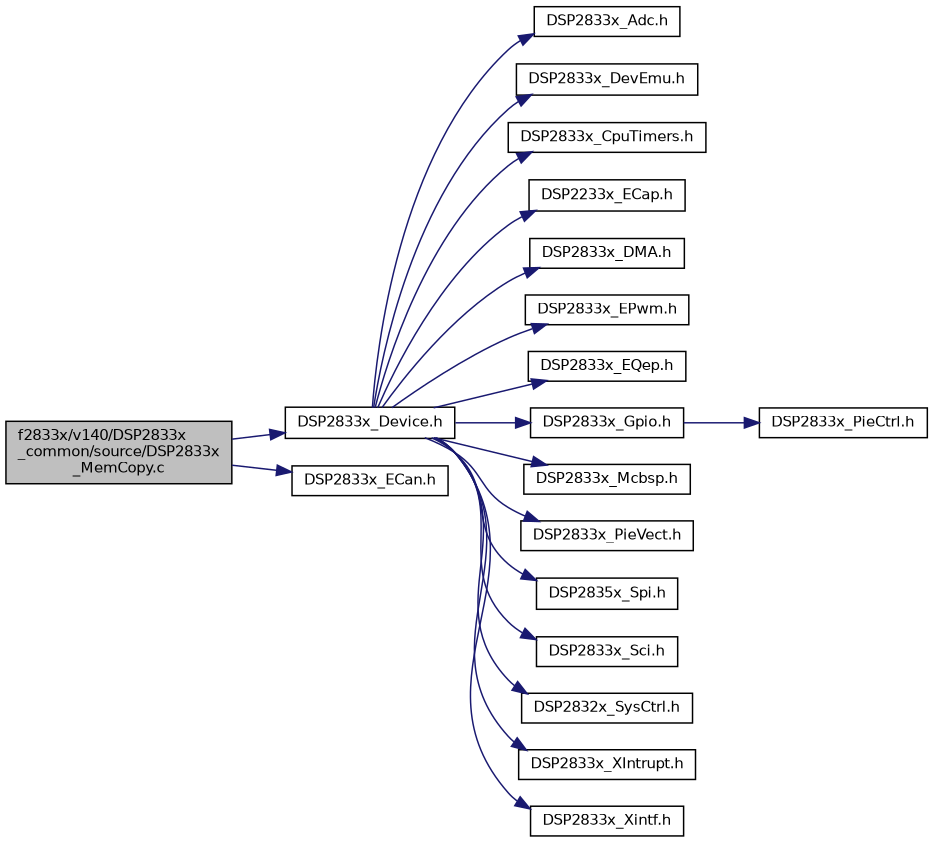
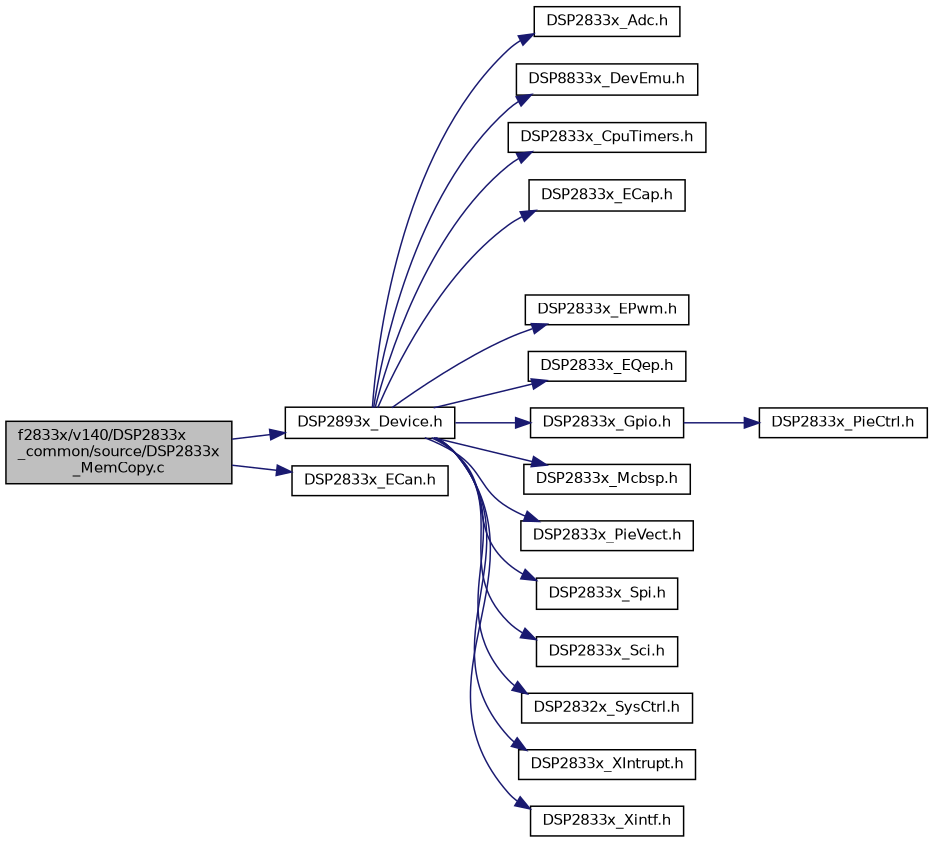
(607, 80) -> (607, 80)
(607, 195) -> (607, 195)
(607, 253) -> none
(370, 423) -> (370, 423)
(607, 594) -> (607, 594)
